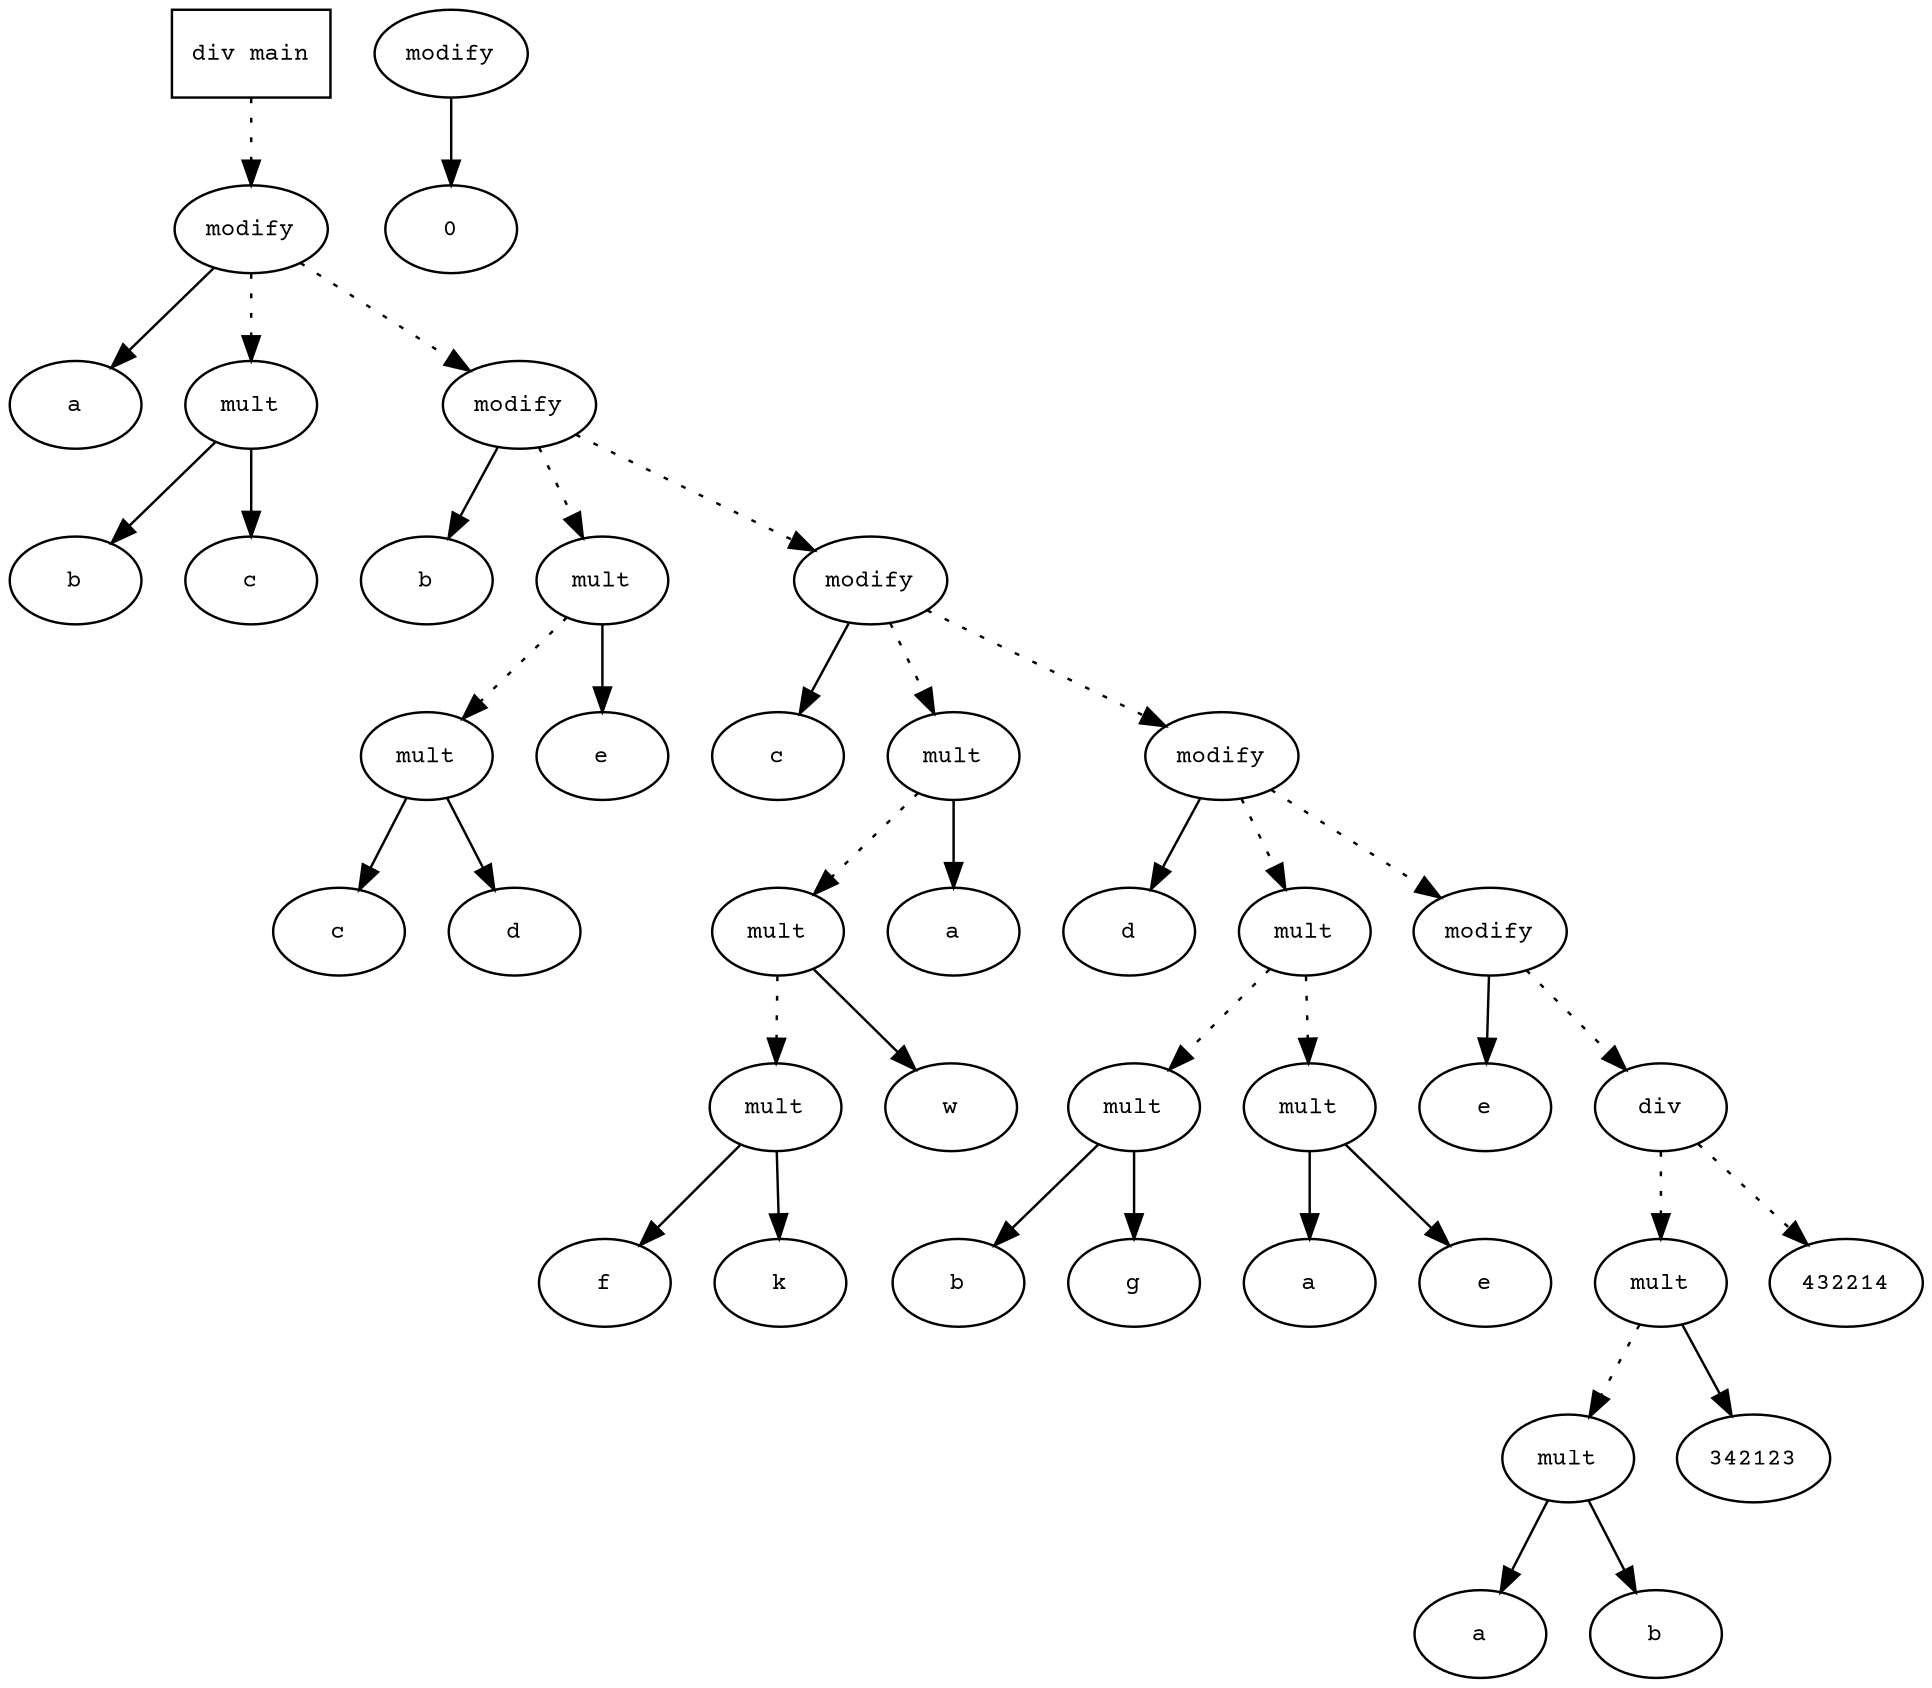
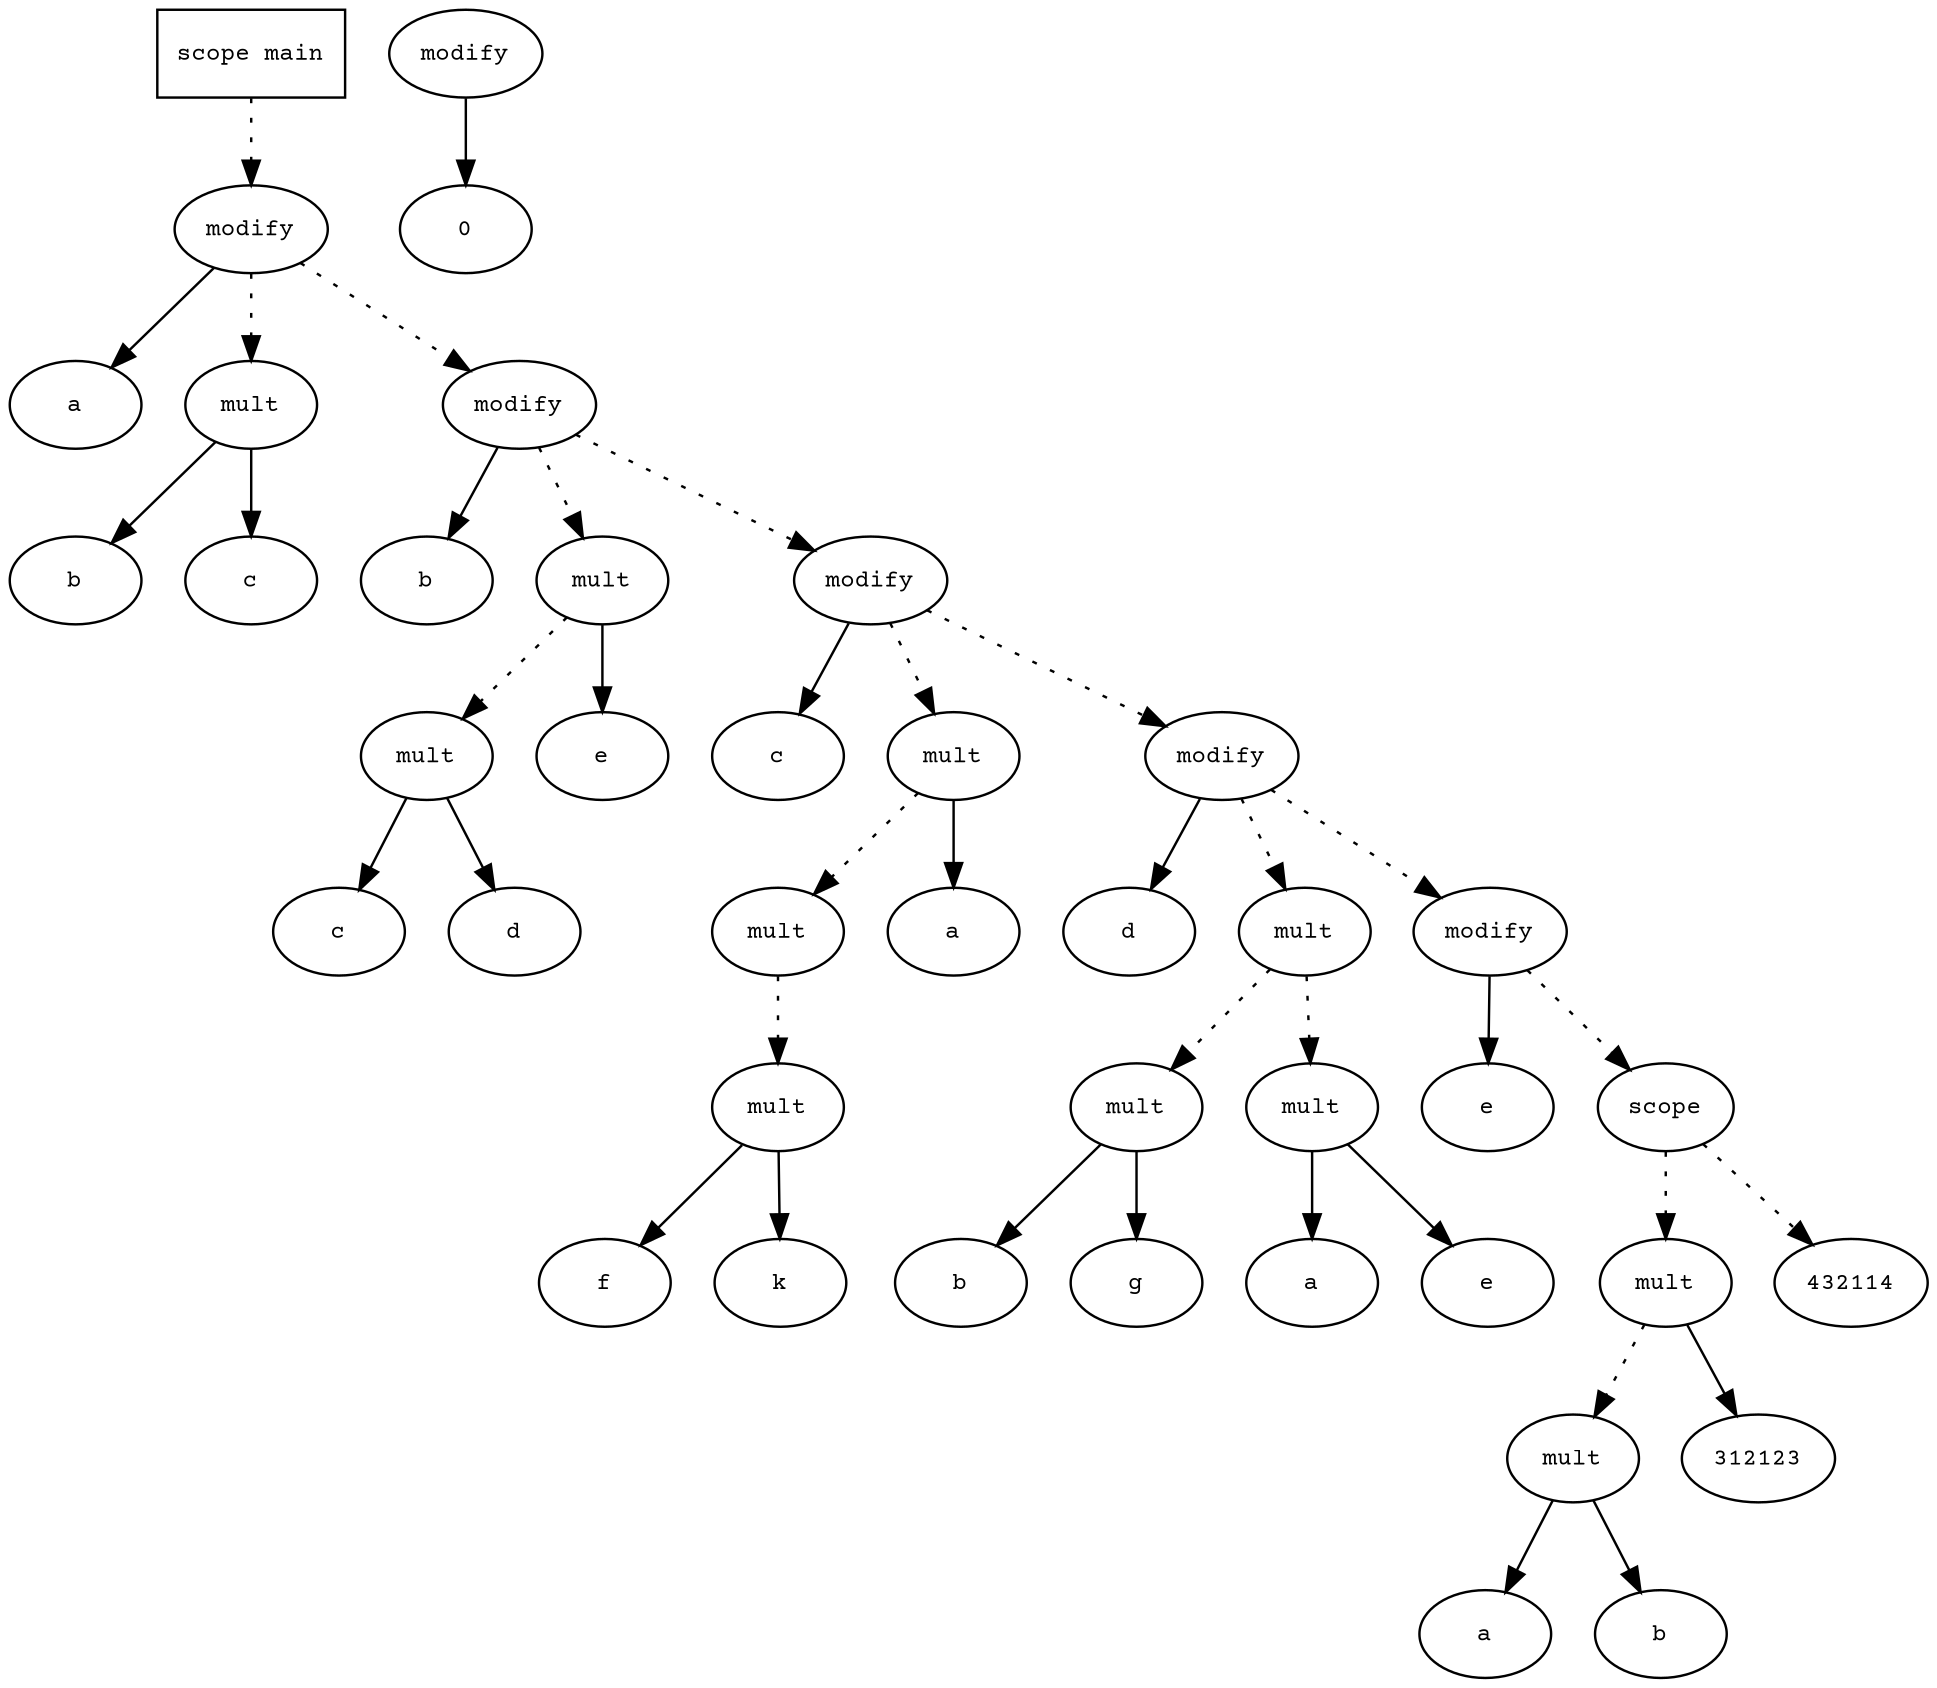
(251, 54) -> (251, 54)
(951, 1107) -> none
(1661, 1107) -> (1666, 1107)
(1846, 1283) -> (1851, 1283)
(1754, 1458) -> (1758, 1458)
